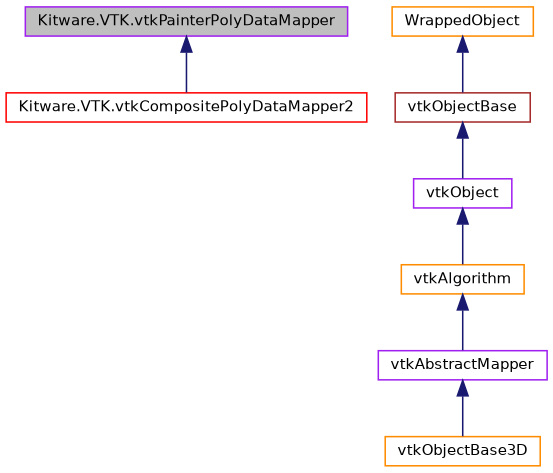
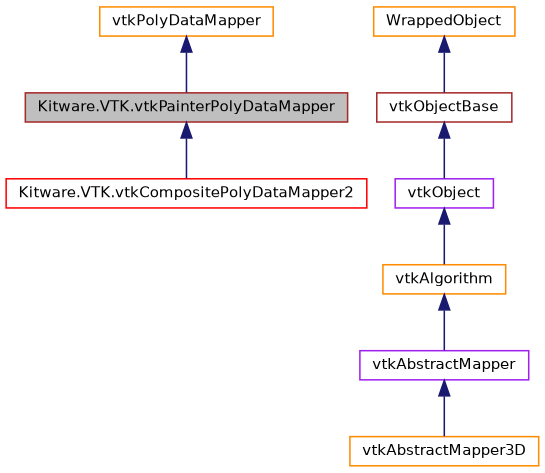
none -> (186, 21)
(186, 21) -> (186, 107)
(463, 451) -> (444, 451)
